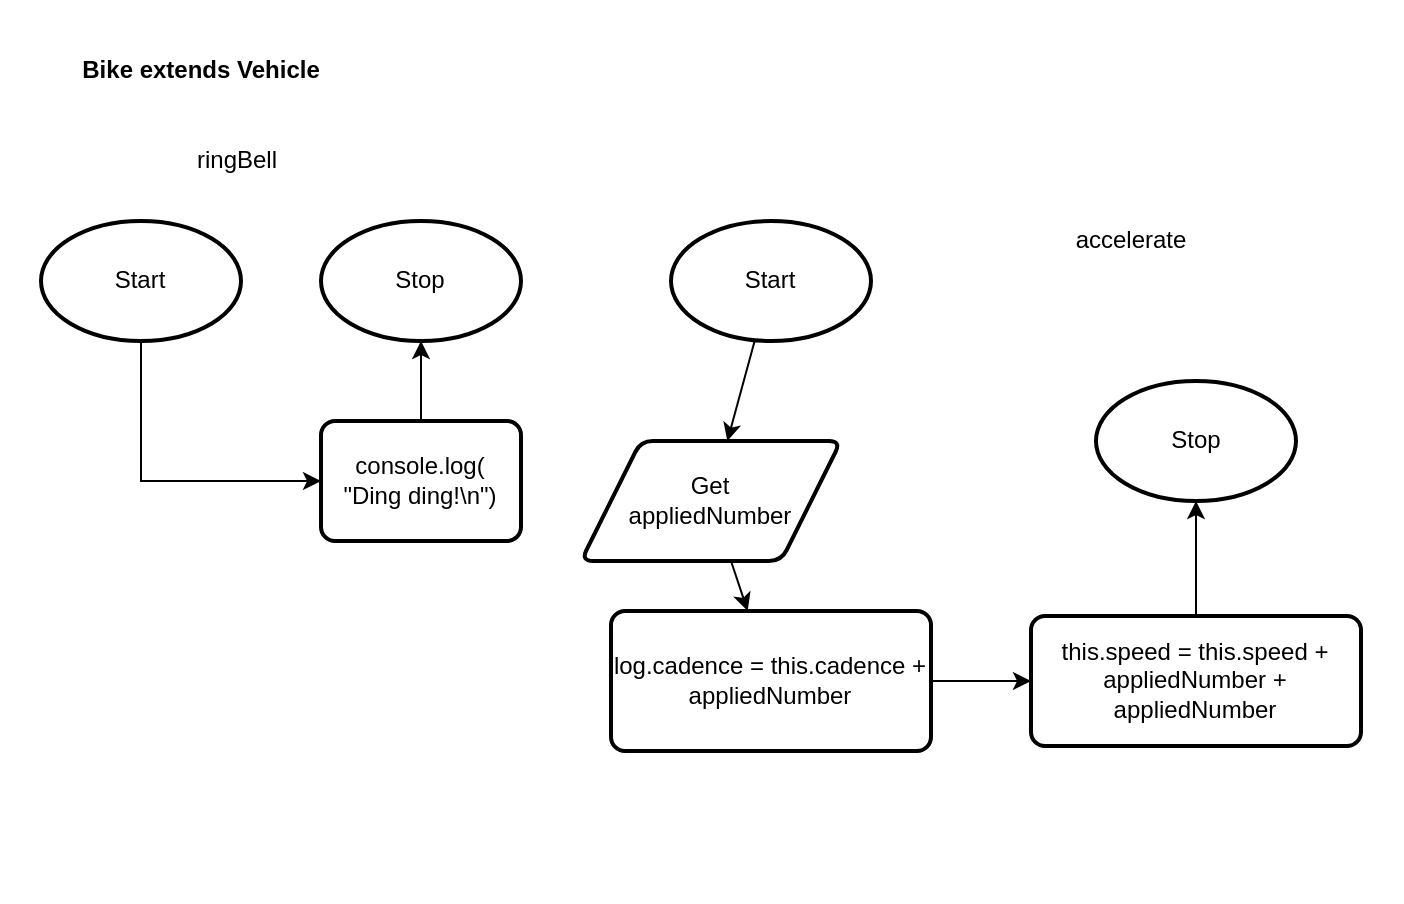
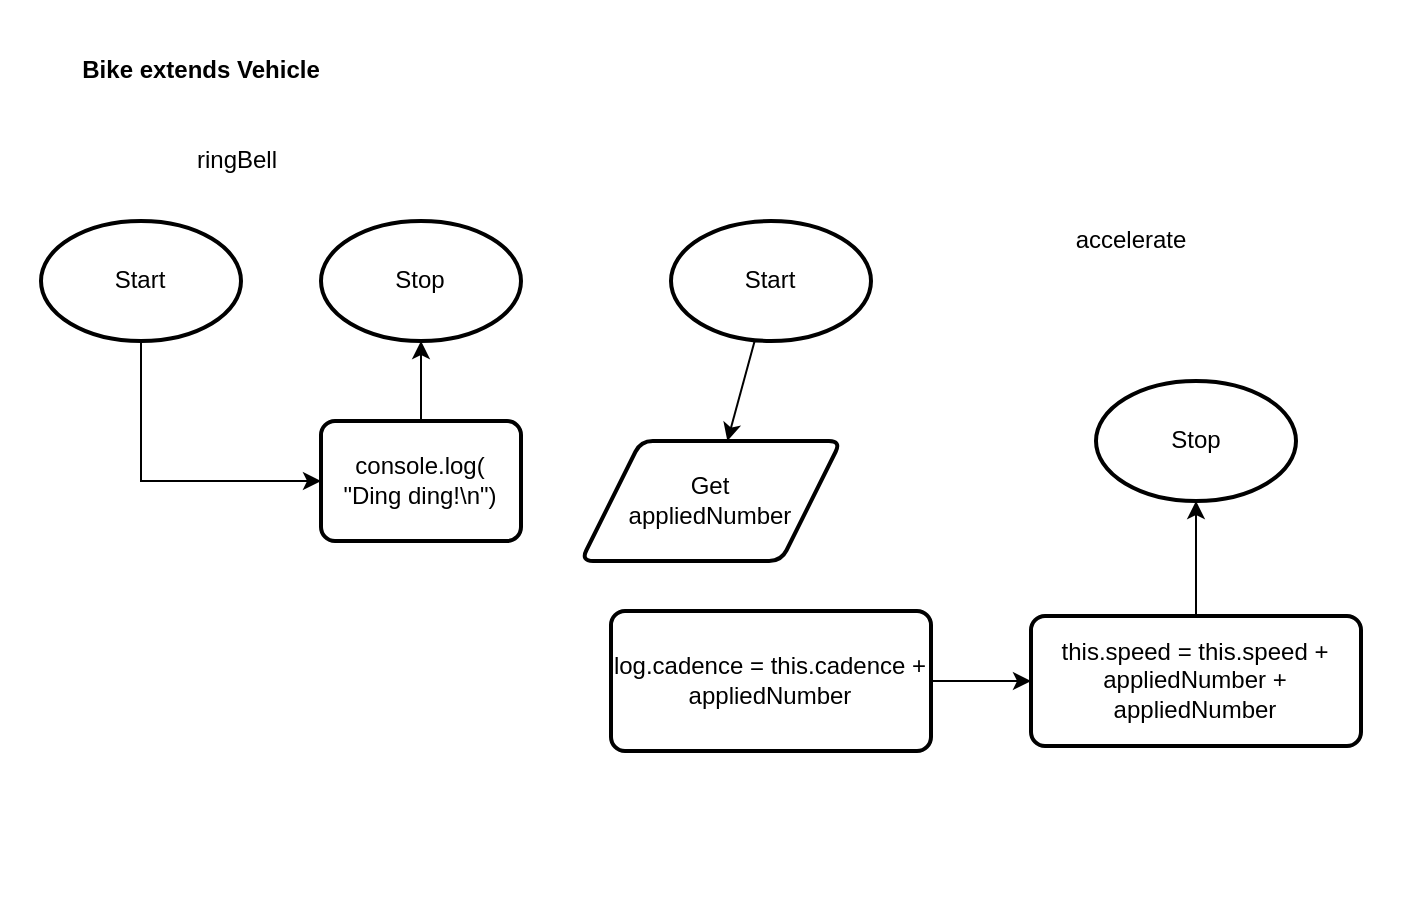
(737, 579) -> none
